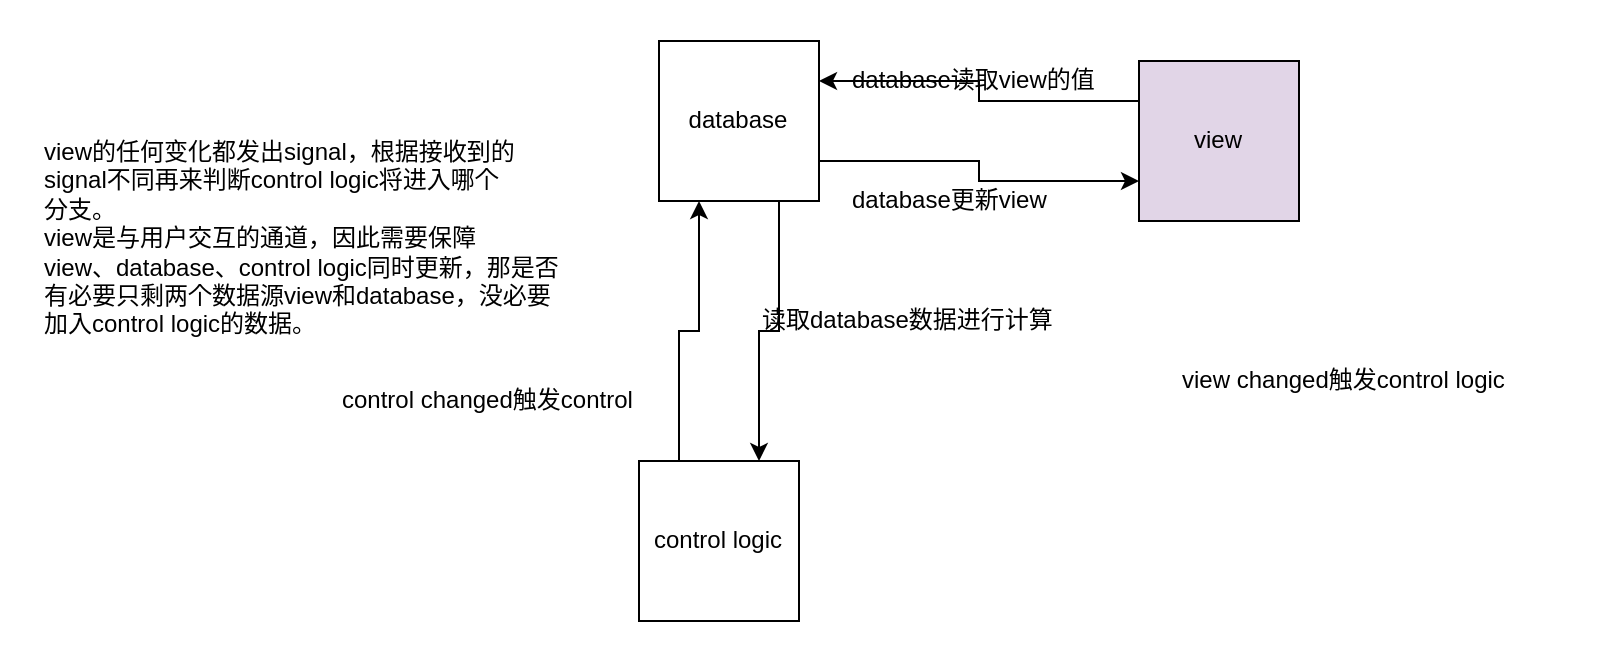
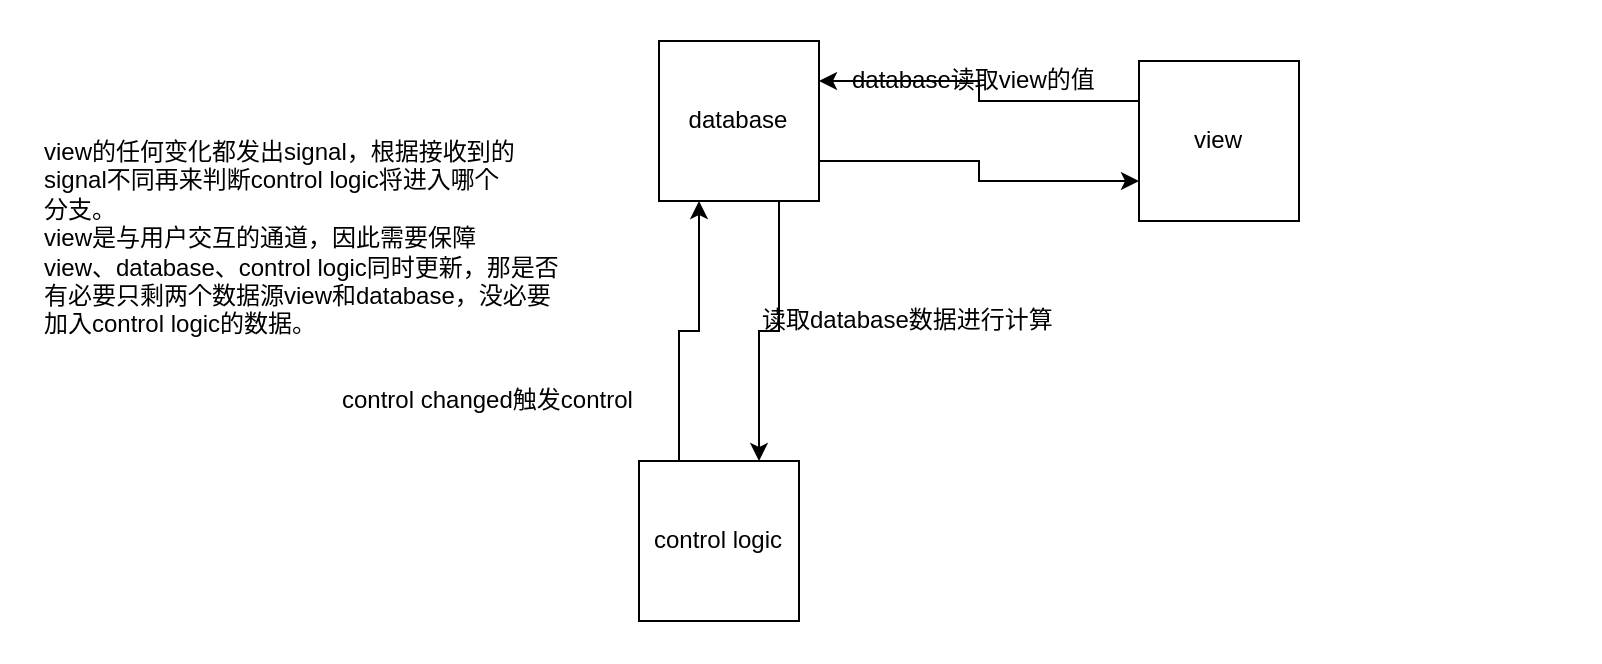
(1219, 141) -> (1219, 141)
(969, 201) -> none
(1369, 381) -> none
